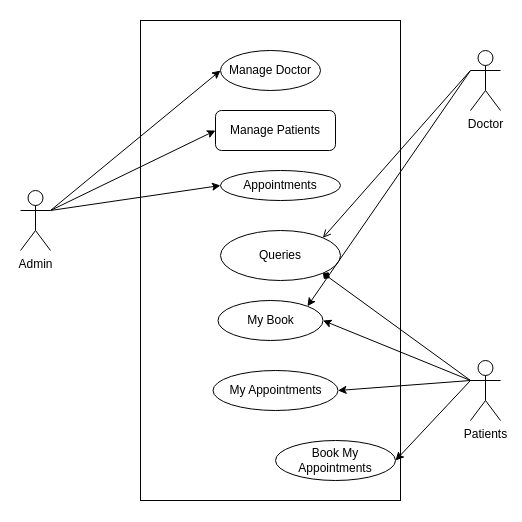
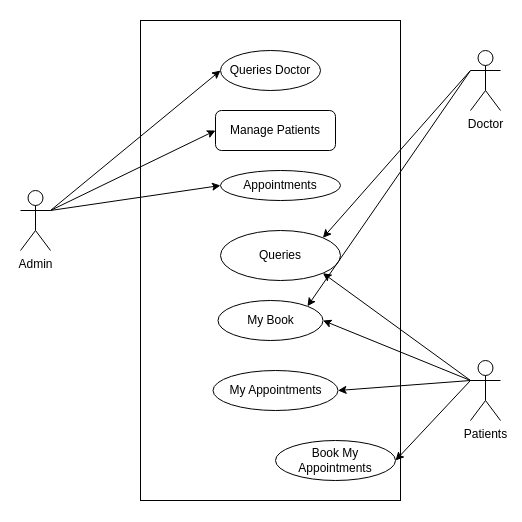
(271, 71) -> (271, 71)
(327, 233) -> (328, 232)
(331, 279) -> (331, 279)
